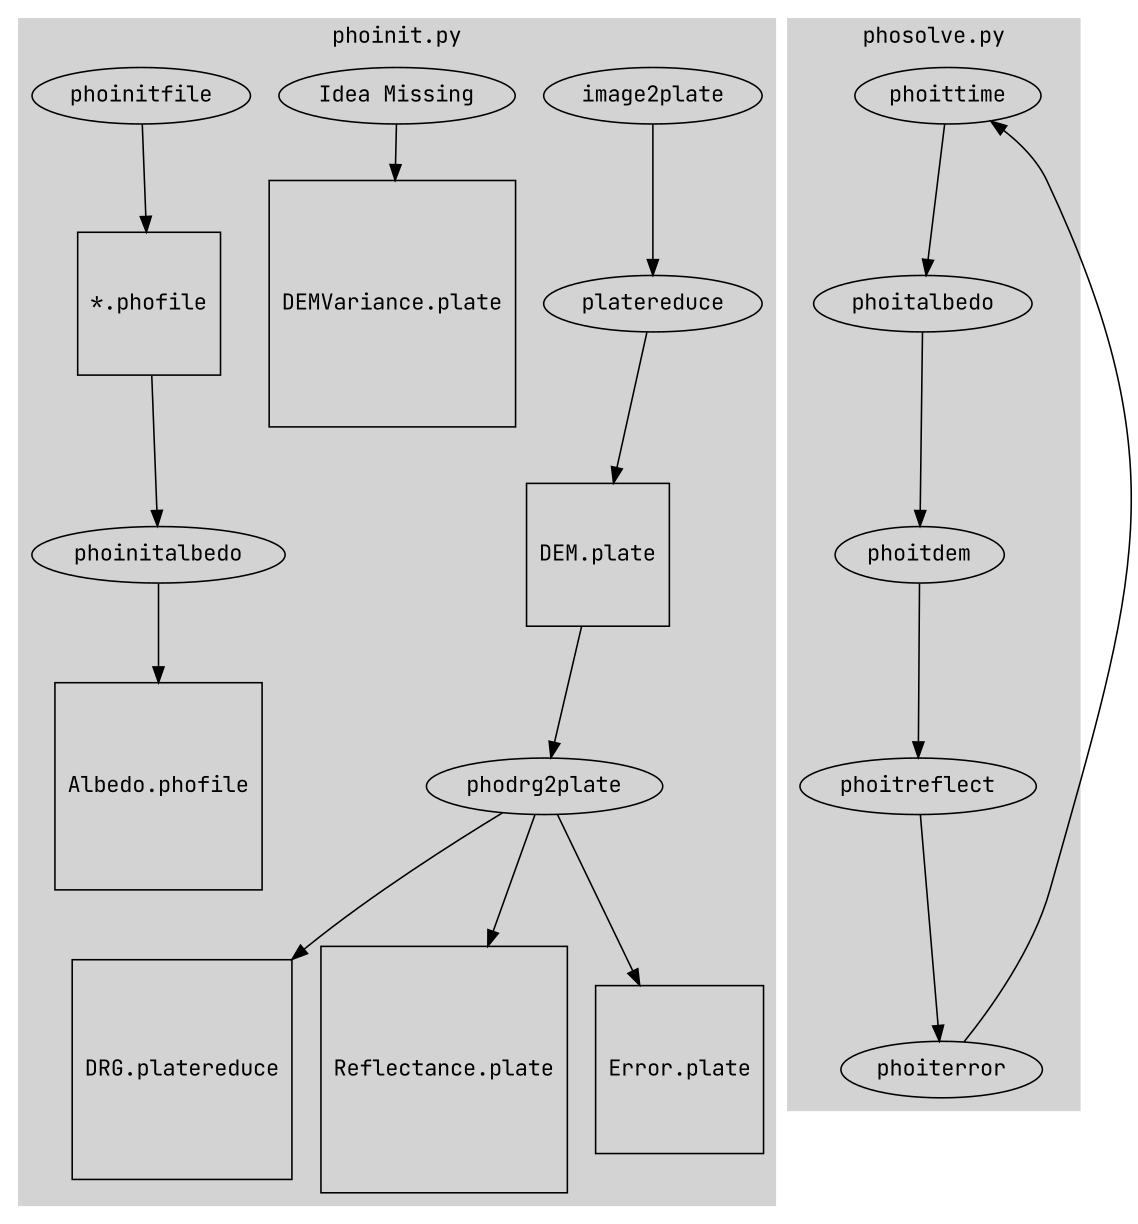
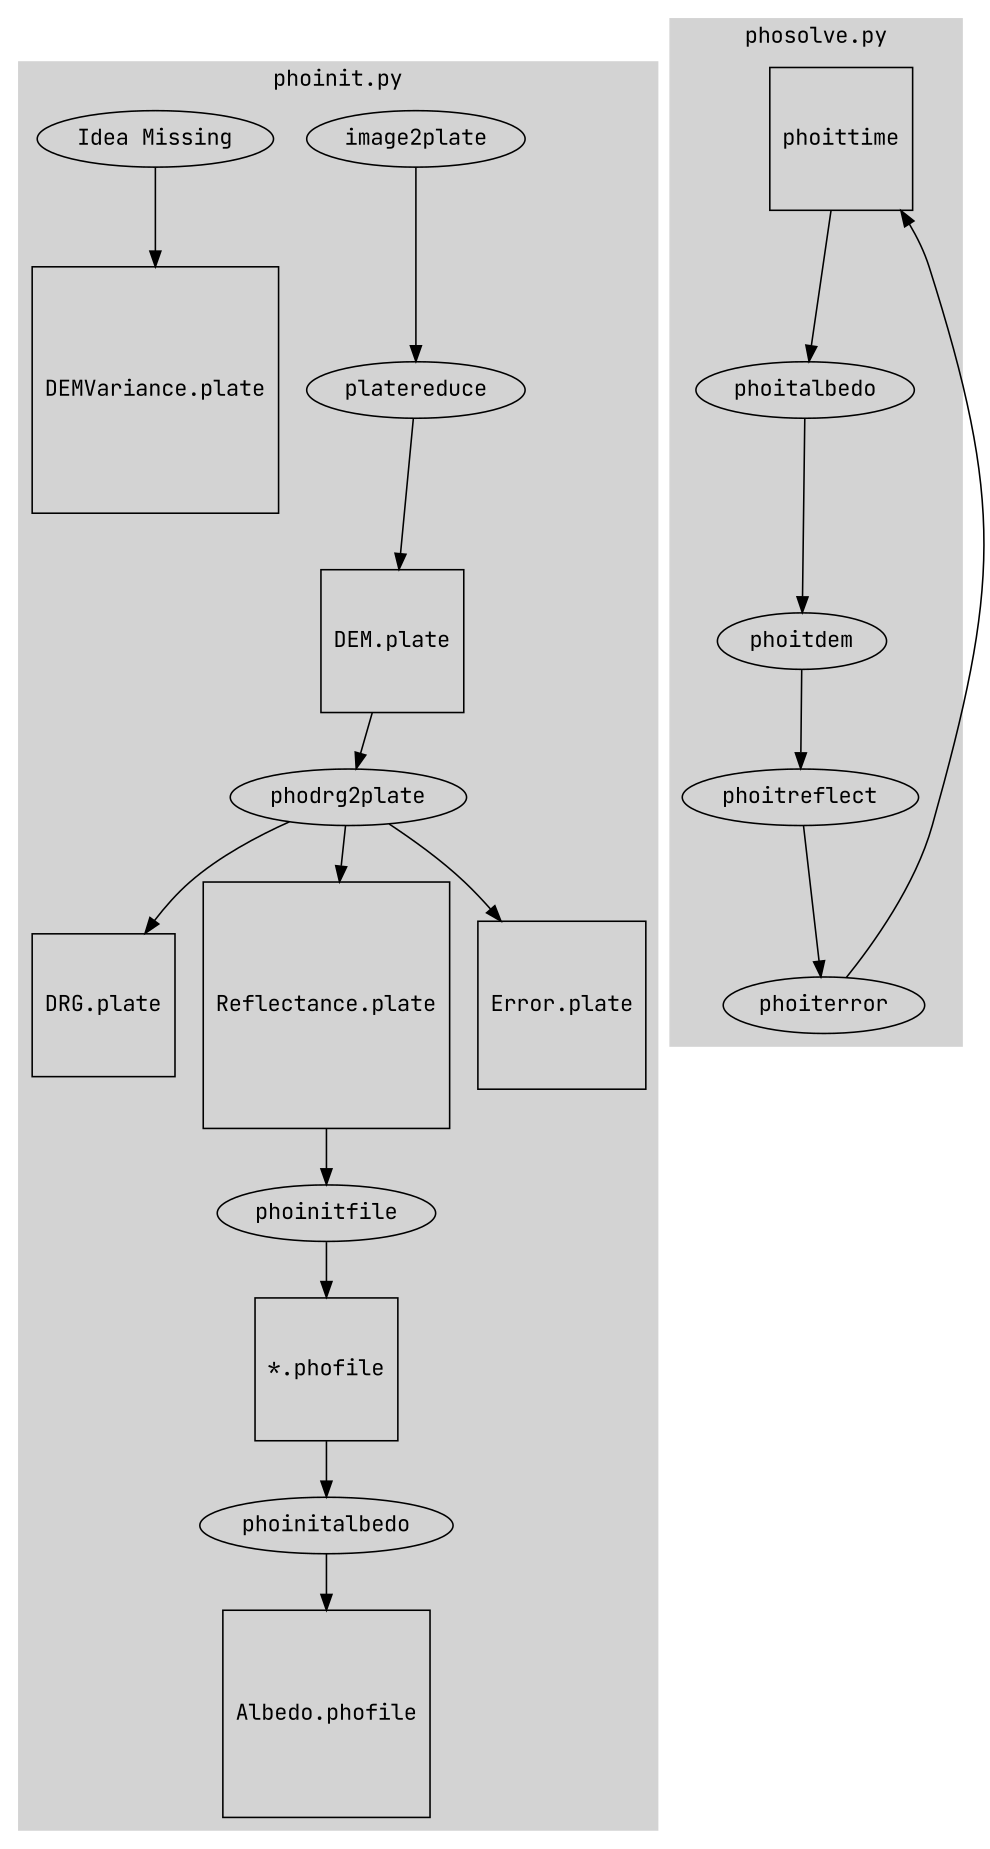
(948, 96) -> (841, 139)
(182, 1070) -> (104, 1005)
none -> (326, 1149)
